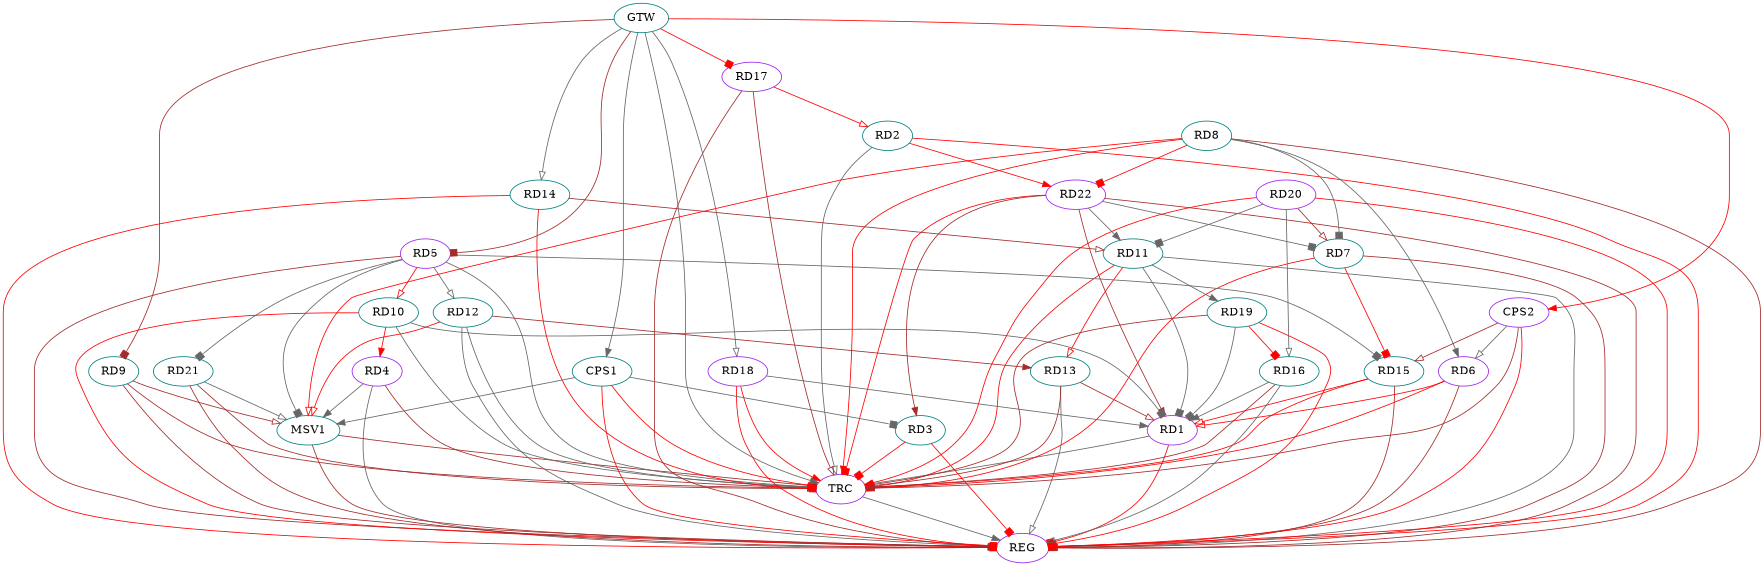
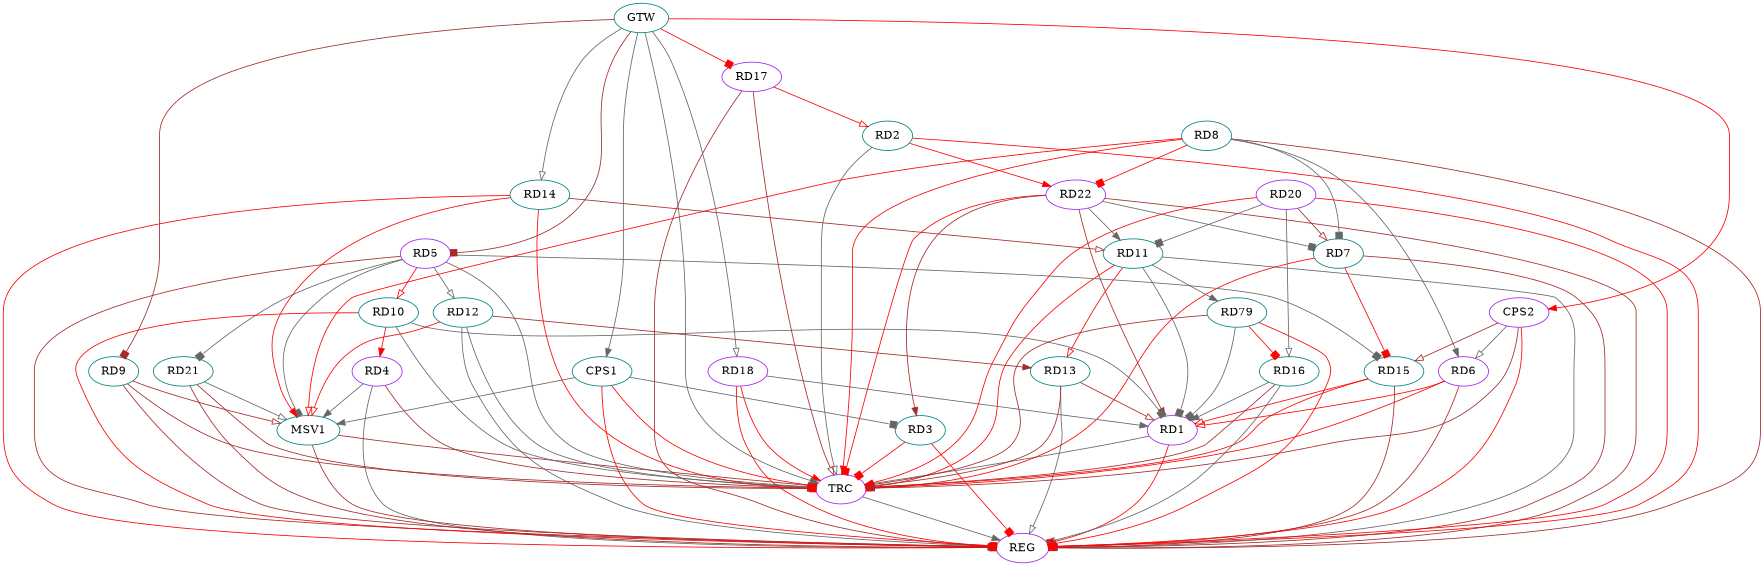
none -> (337, 254)
(1237, 312) -> (1237, 312)
